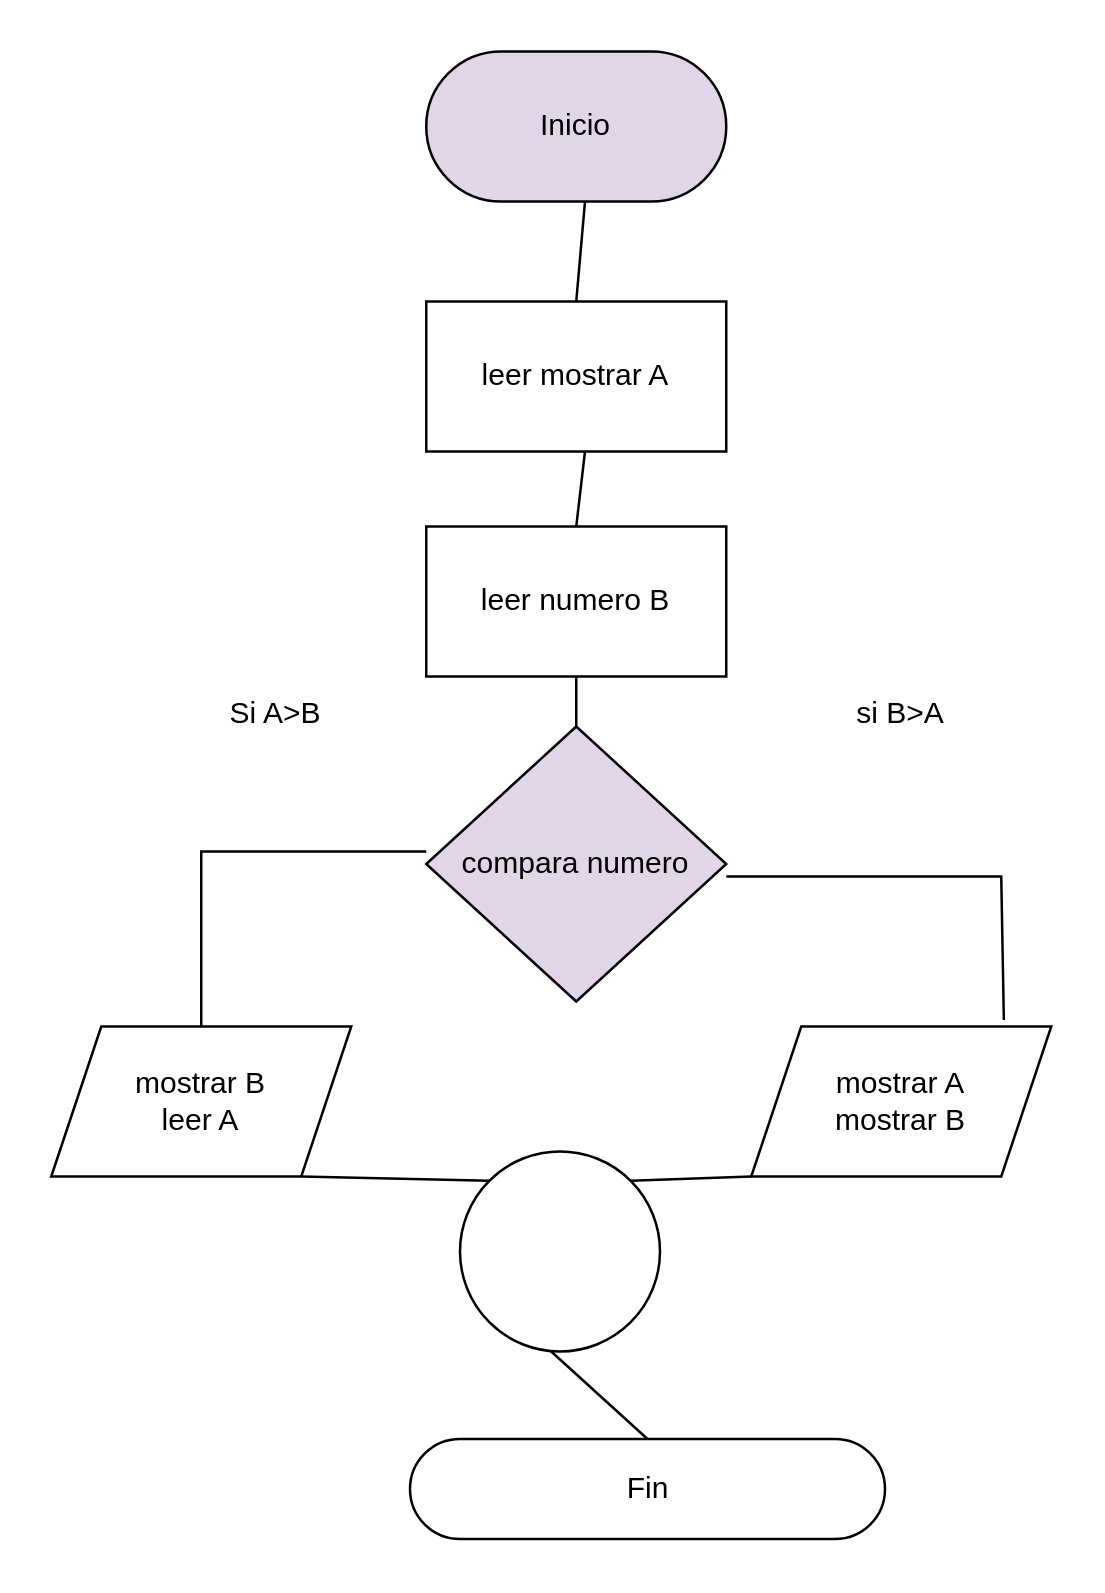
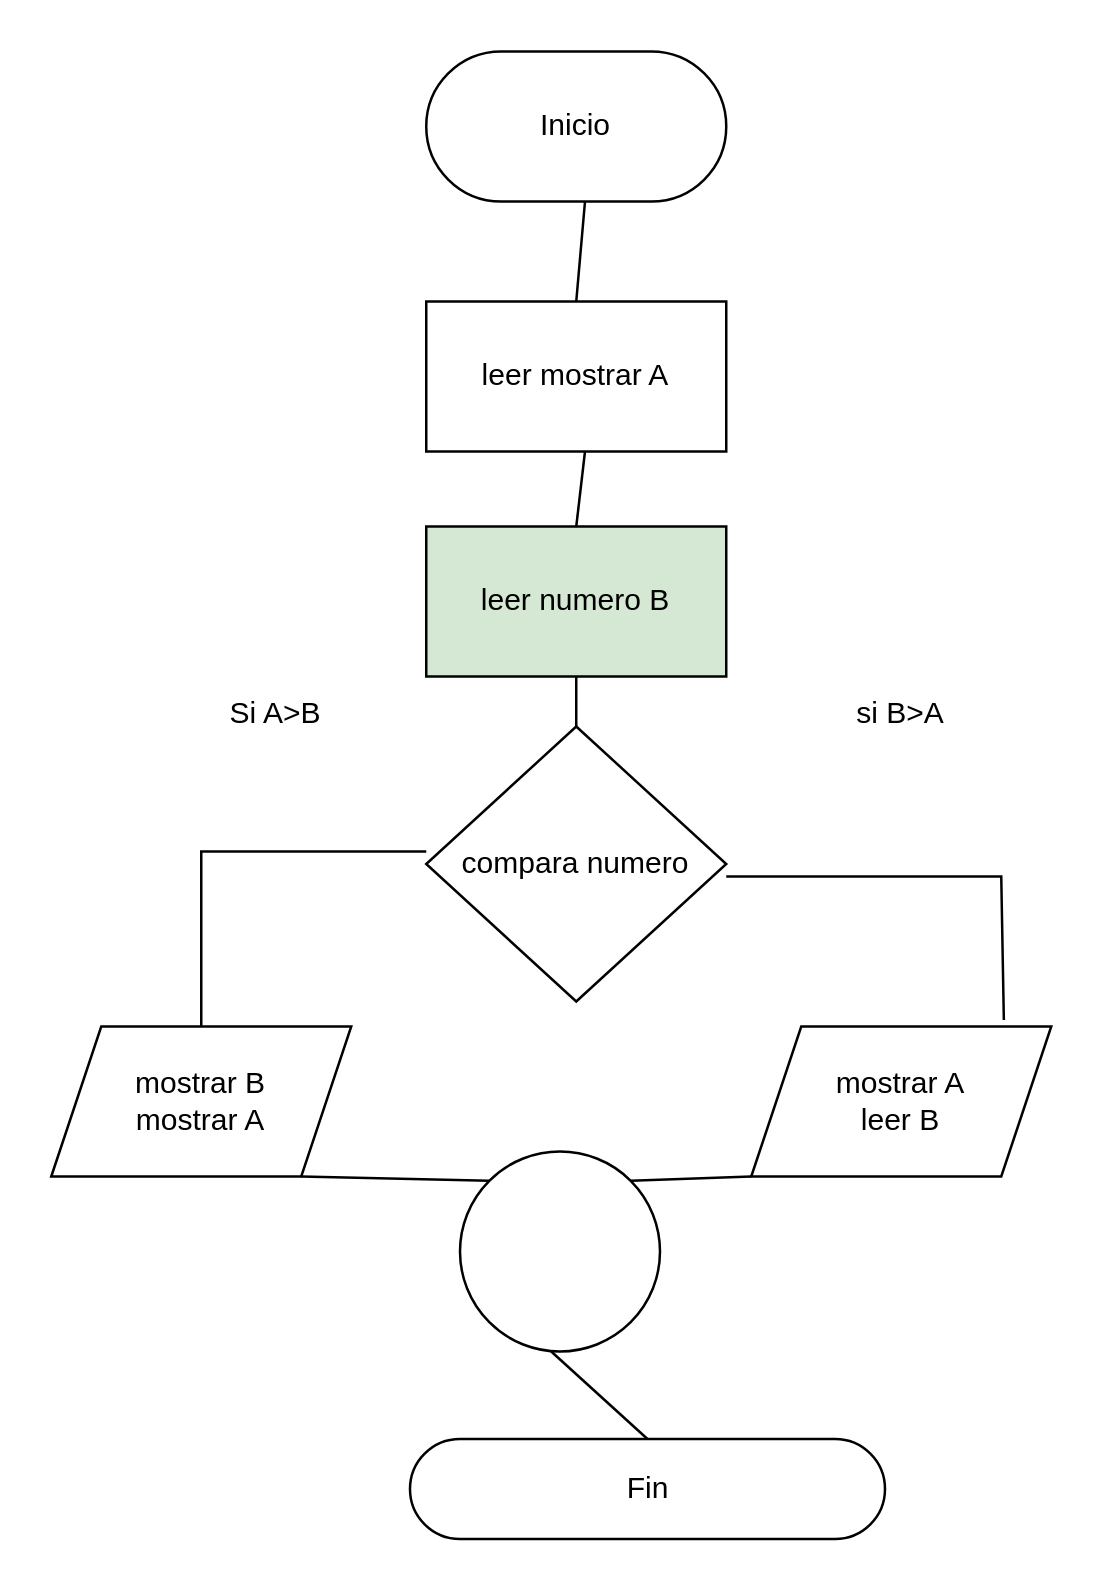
(576, 126) -> (576, 126)
(576, 601) -> (576, 601)
(576, 864) -> (576, 864)
(201, 1101) -> (201, 1101)
(901, 1101) -> (901, 1101)
